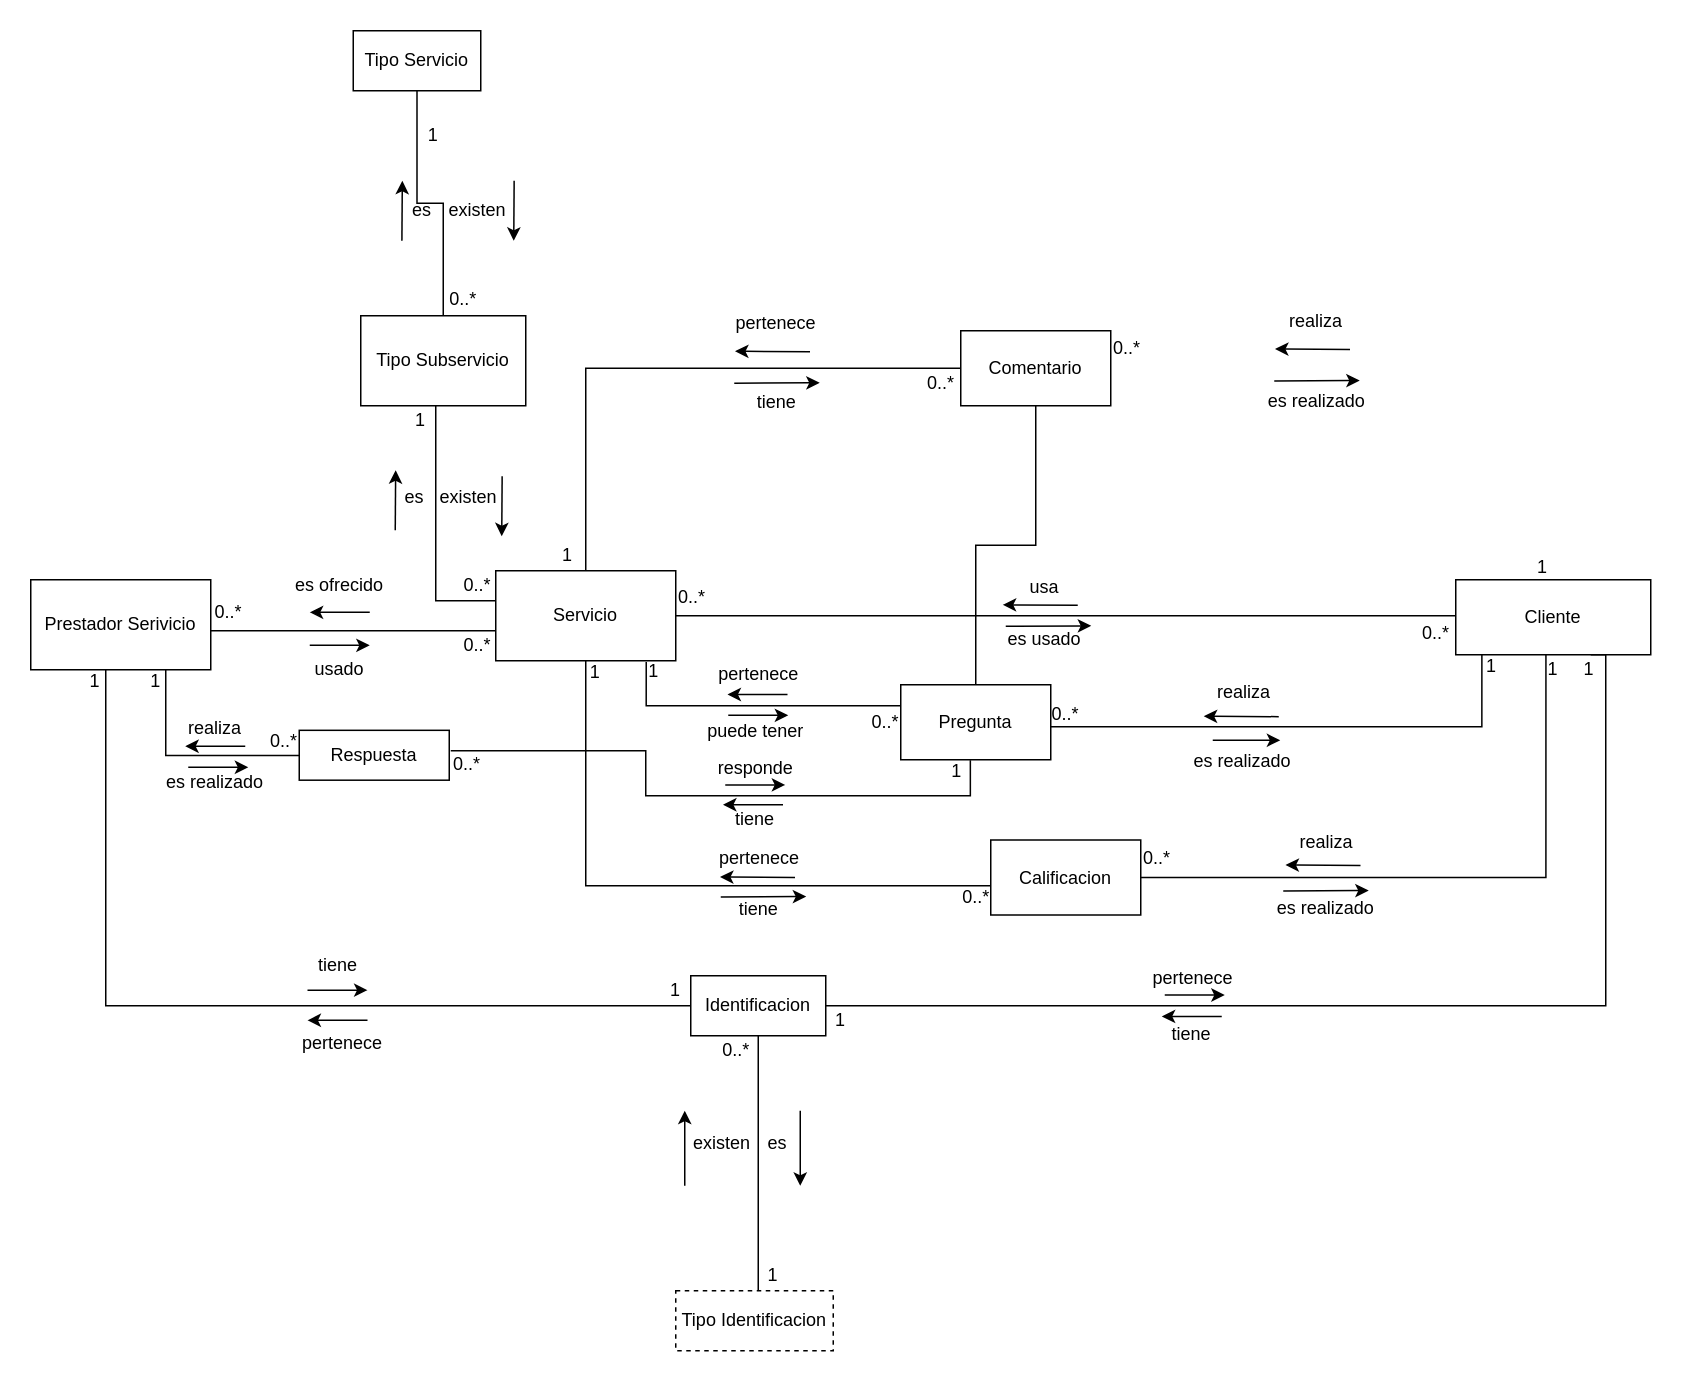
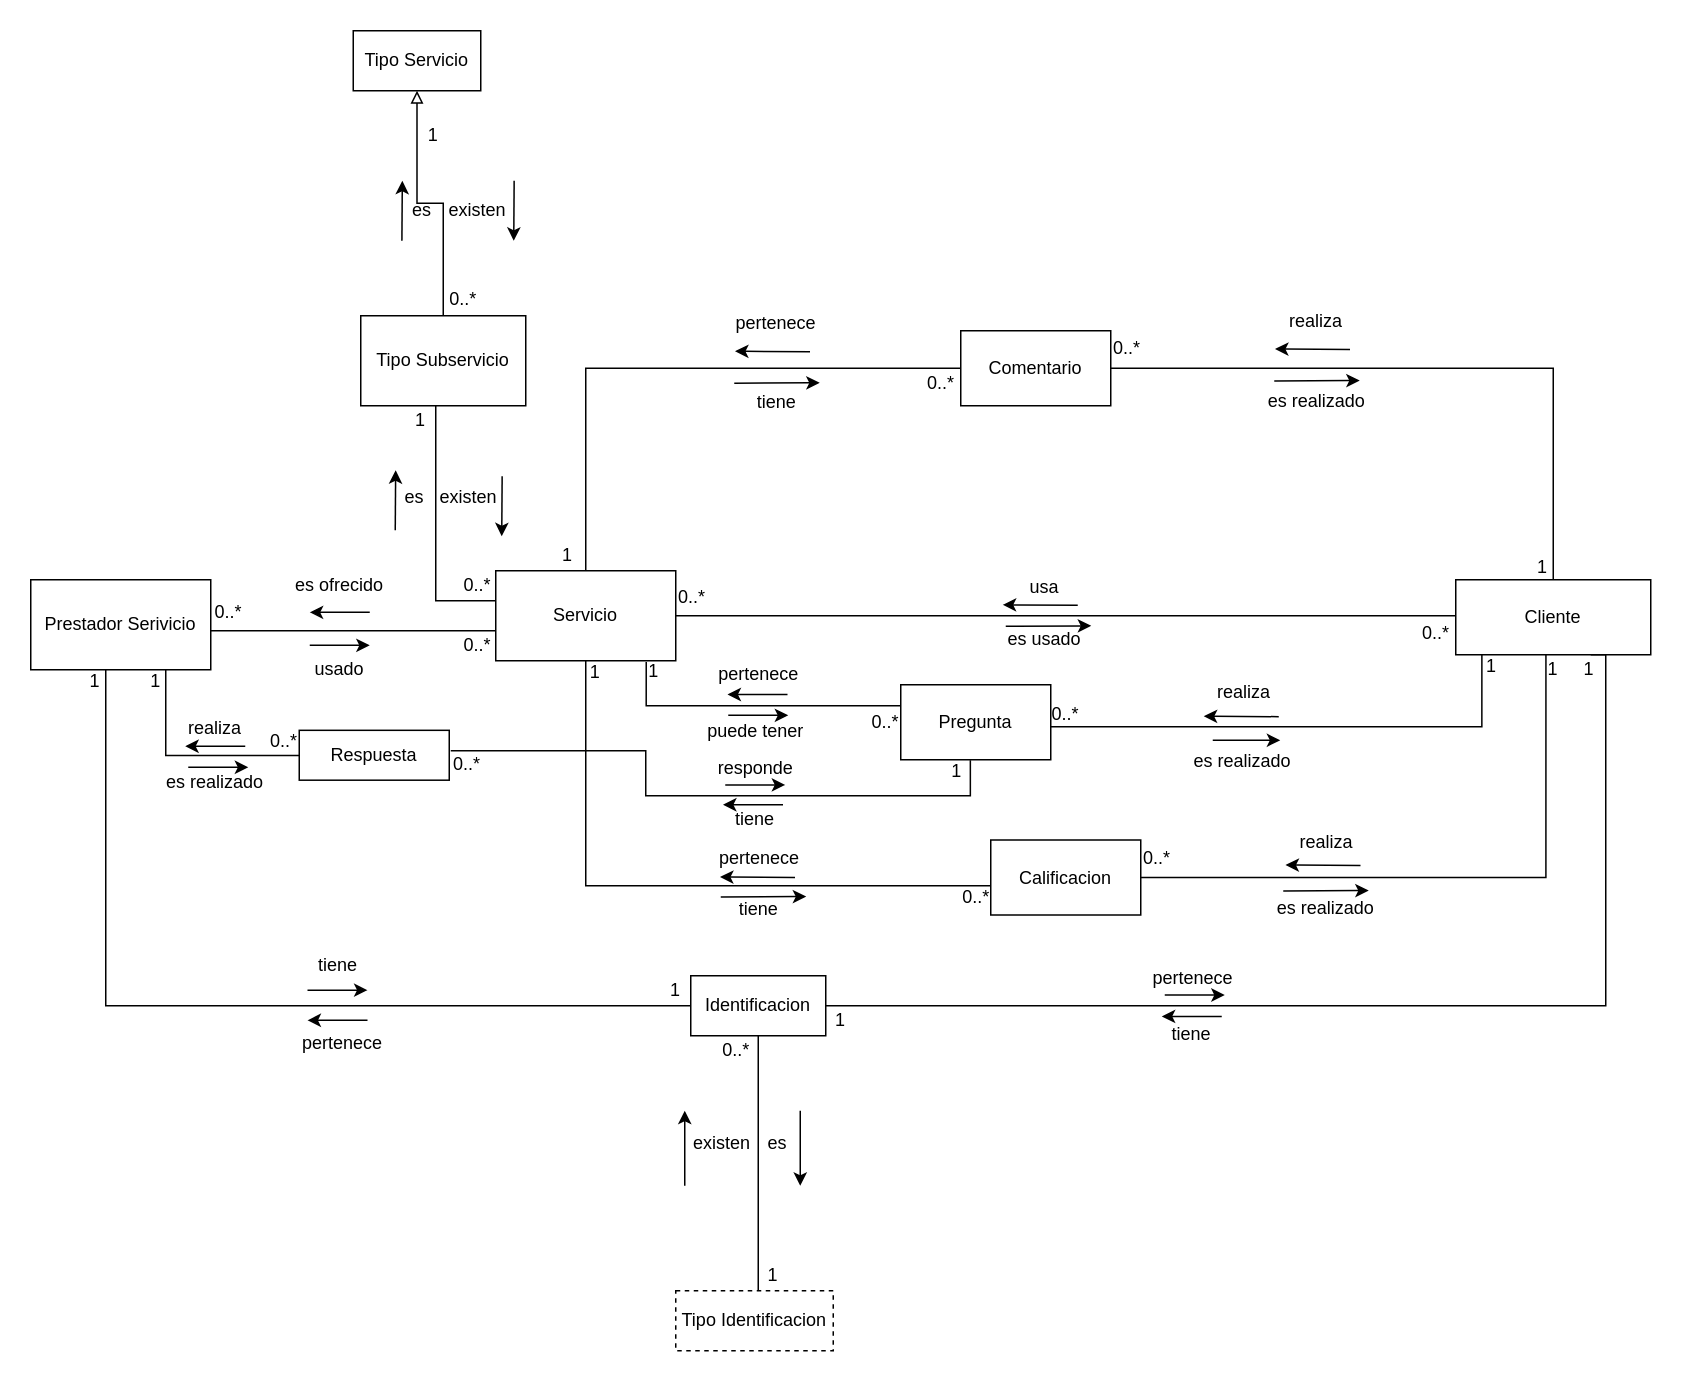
(417, 99) -> (417, 104)
(1006, 545) -> (1437, 368)
